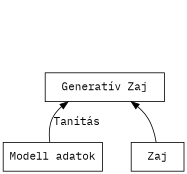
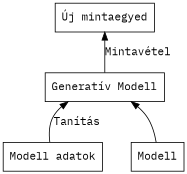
none -> (105, 18)
(105, 87) -> (105, 87)
(158, 157) -> (158, 157)
